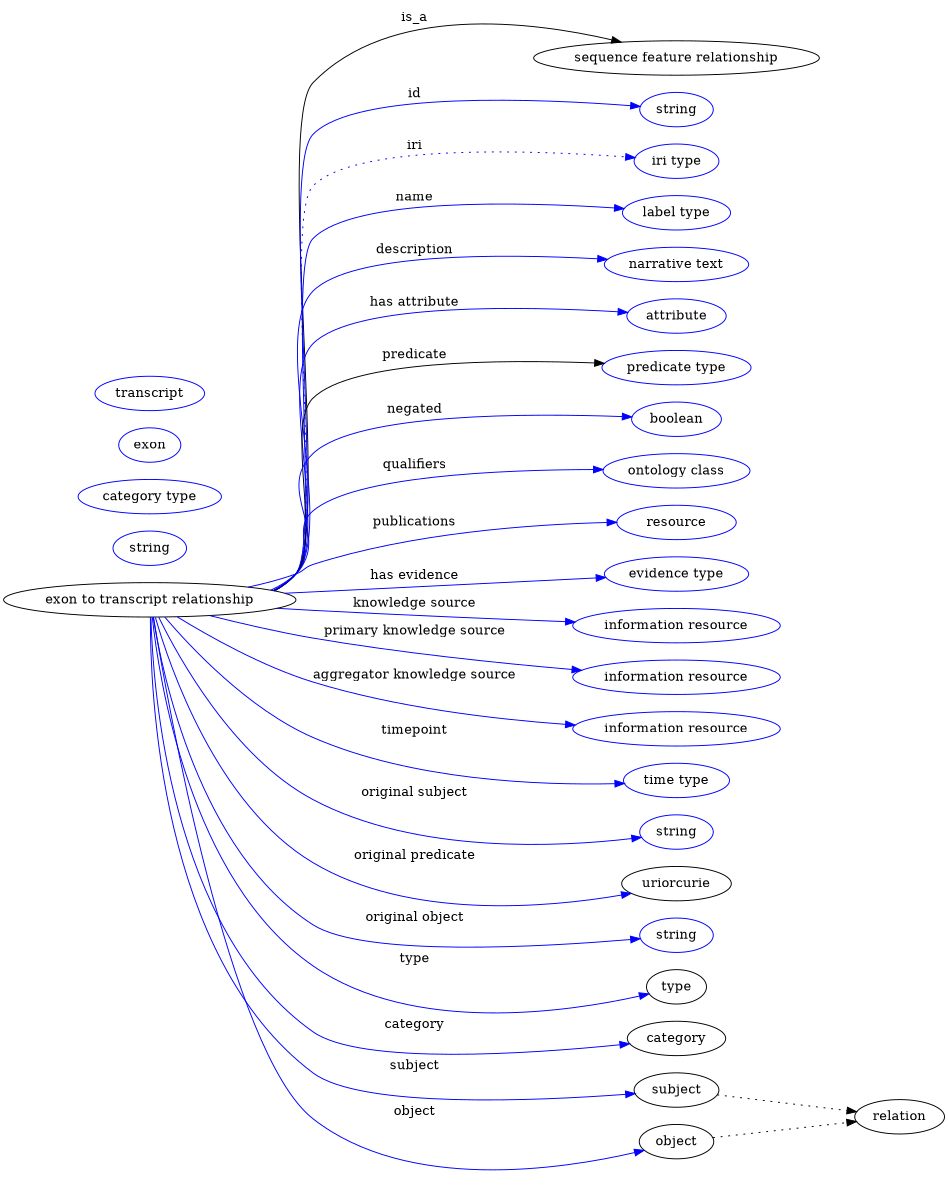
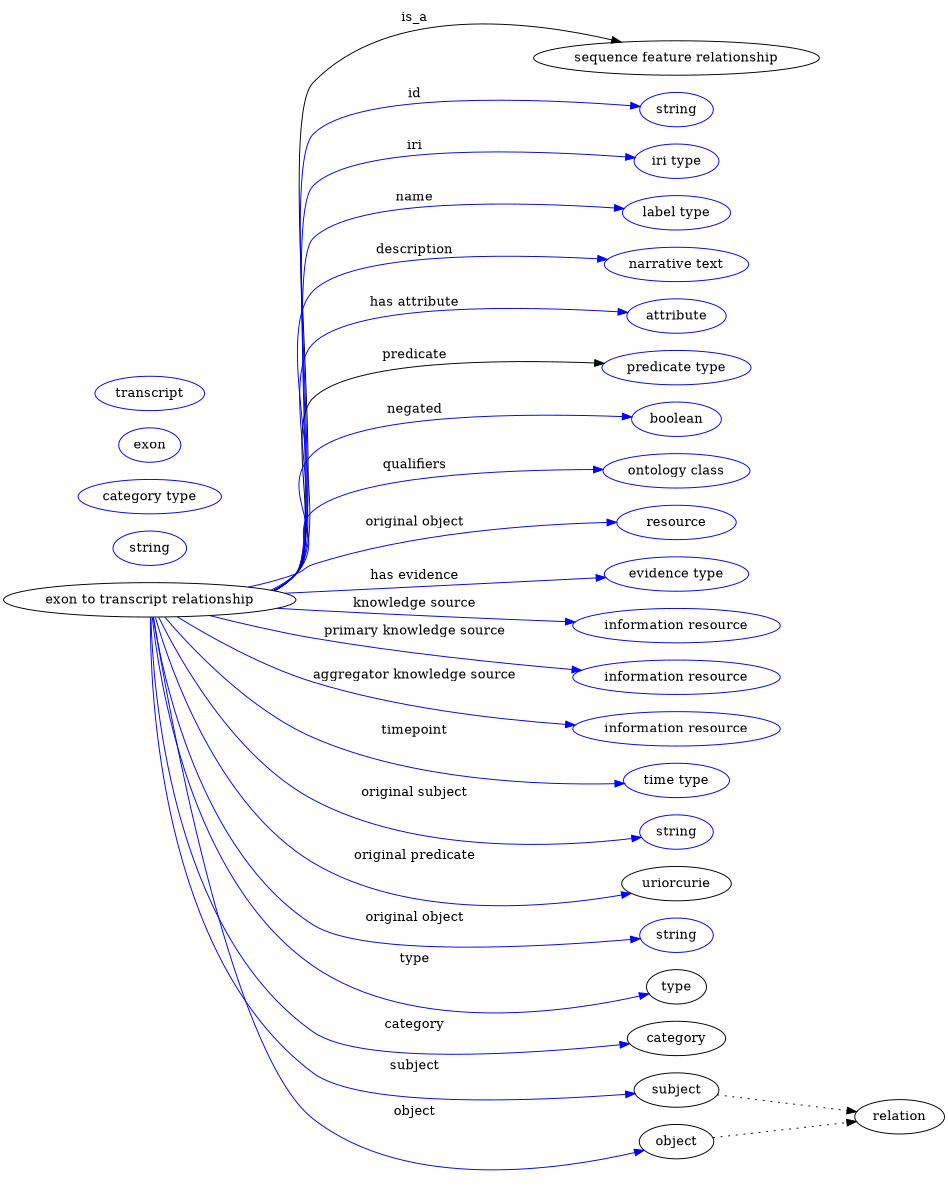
(309, 198) -> (309, 198)
(415, 522) -> (415, 522)
